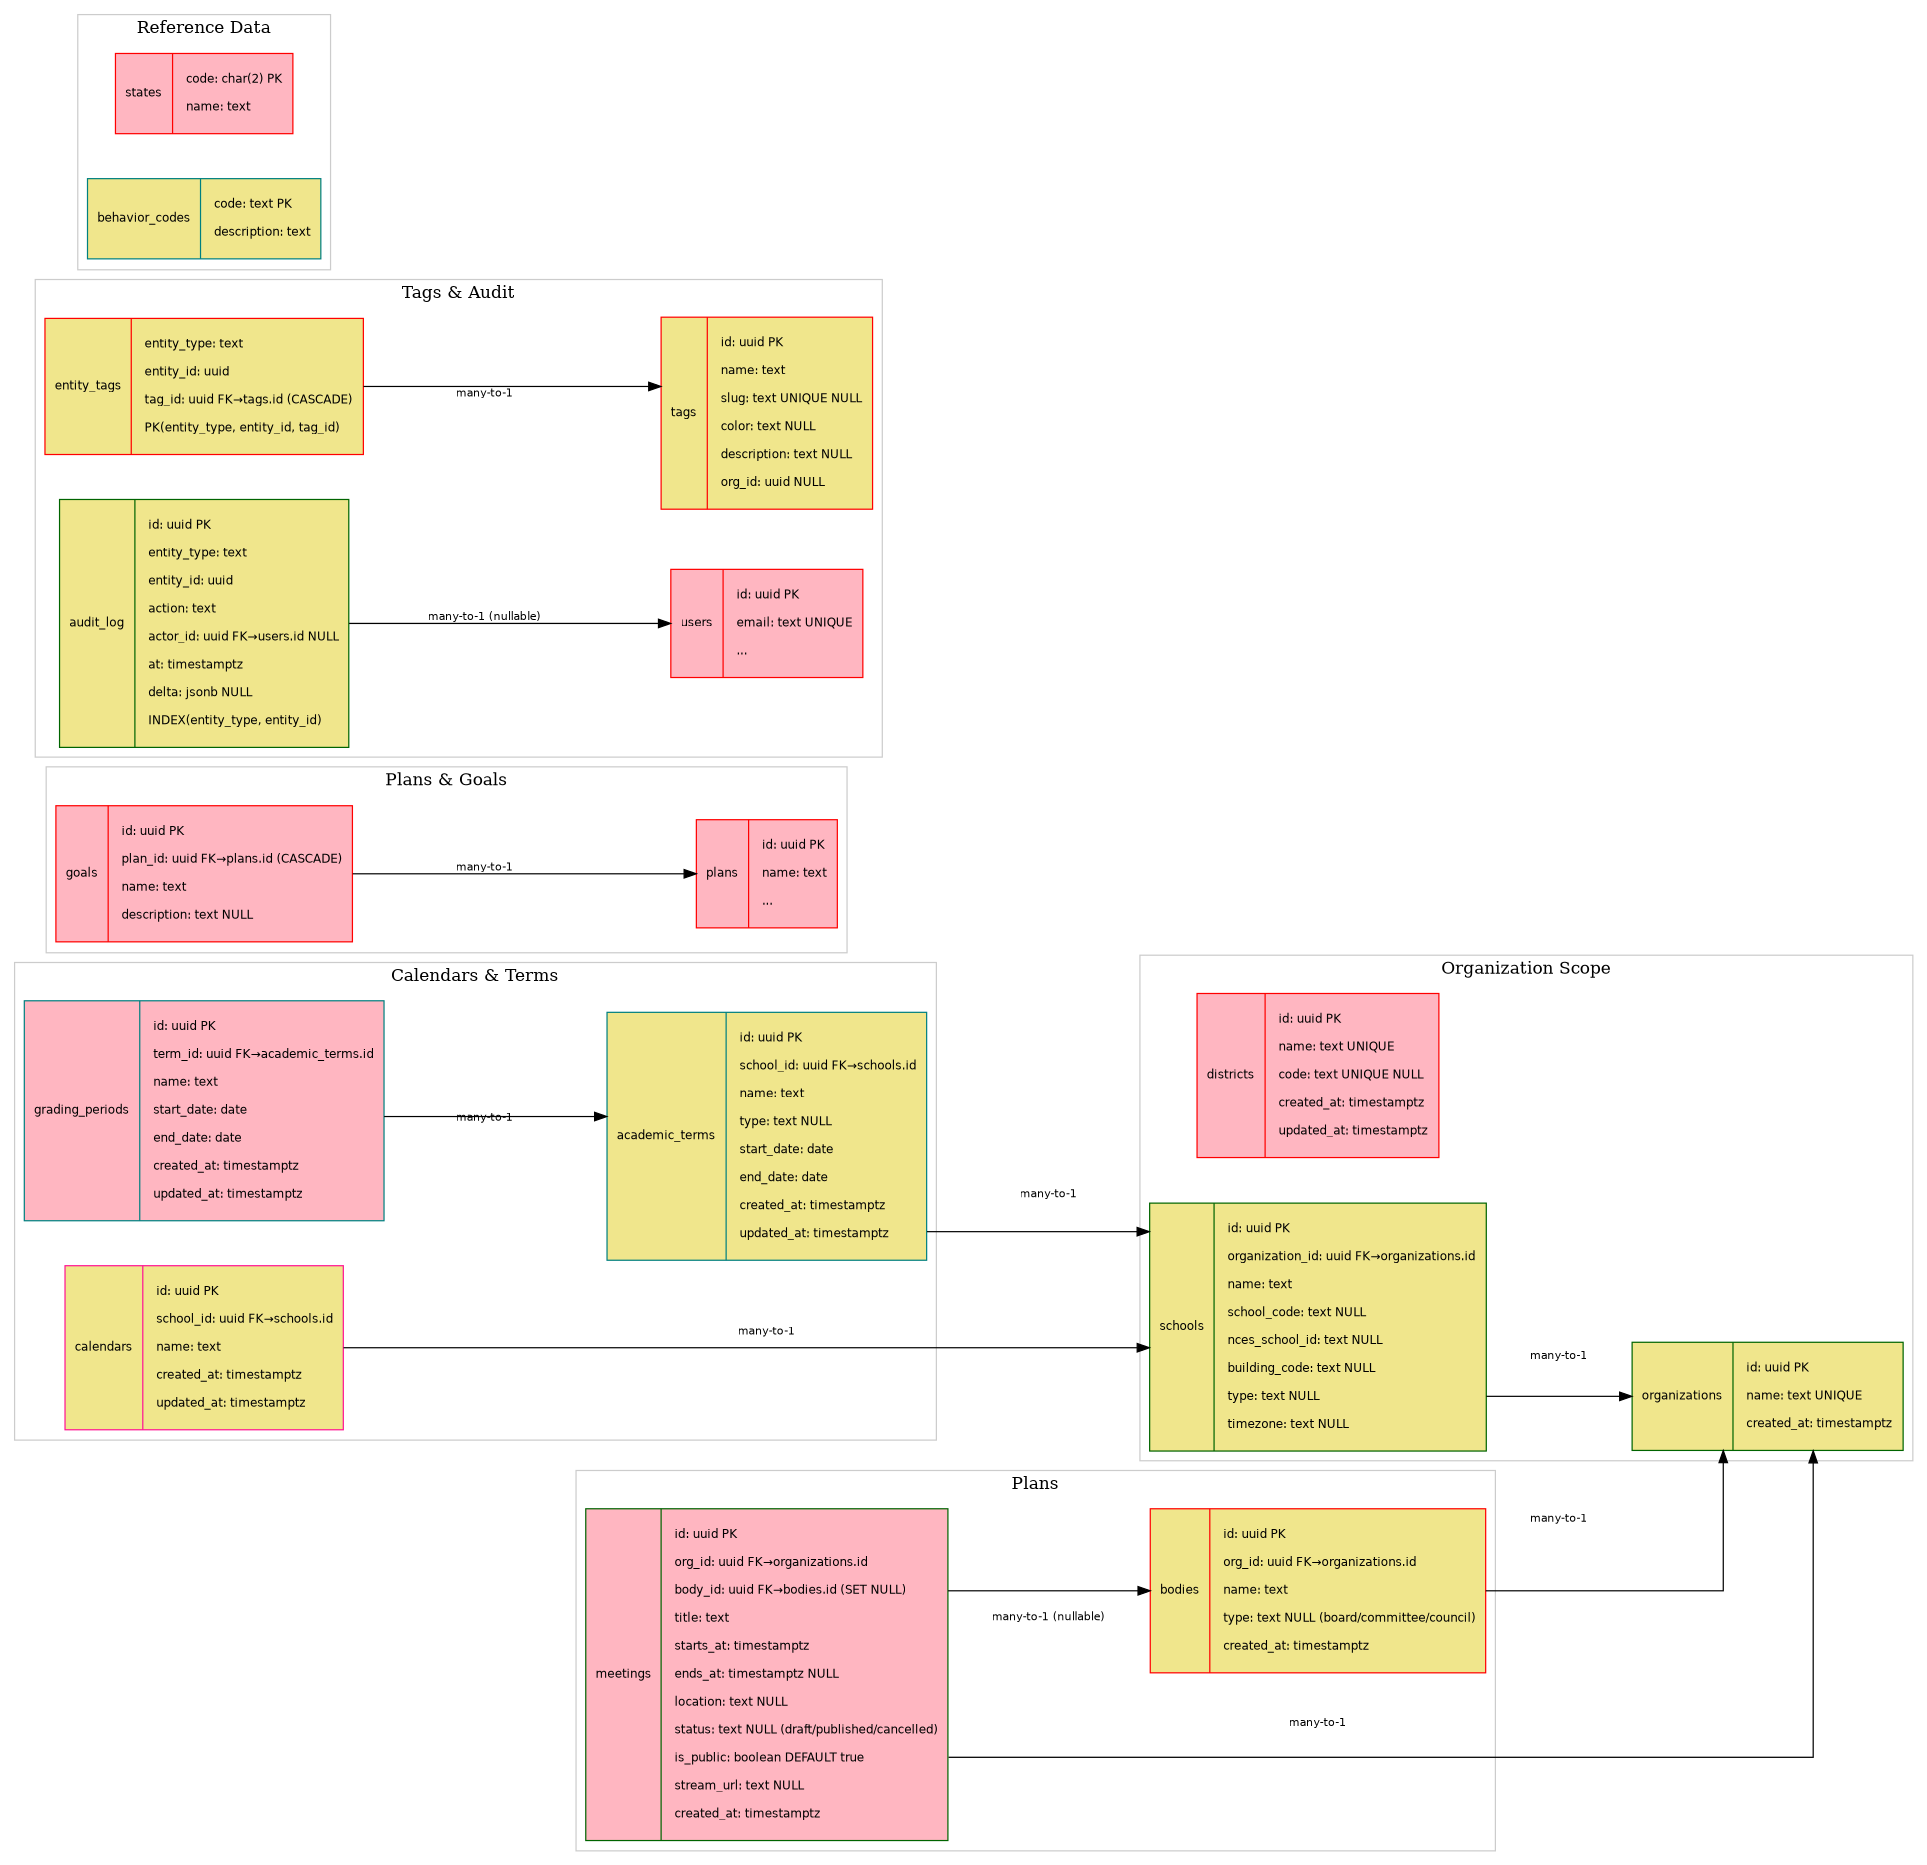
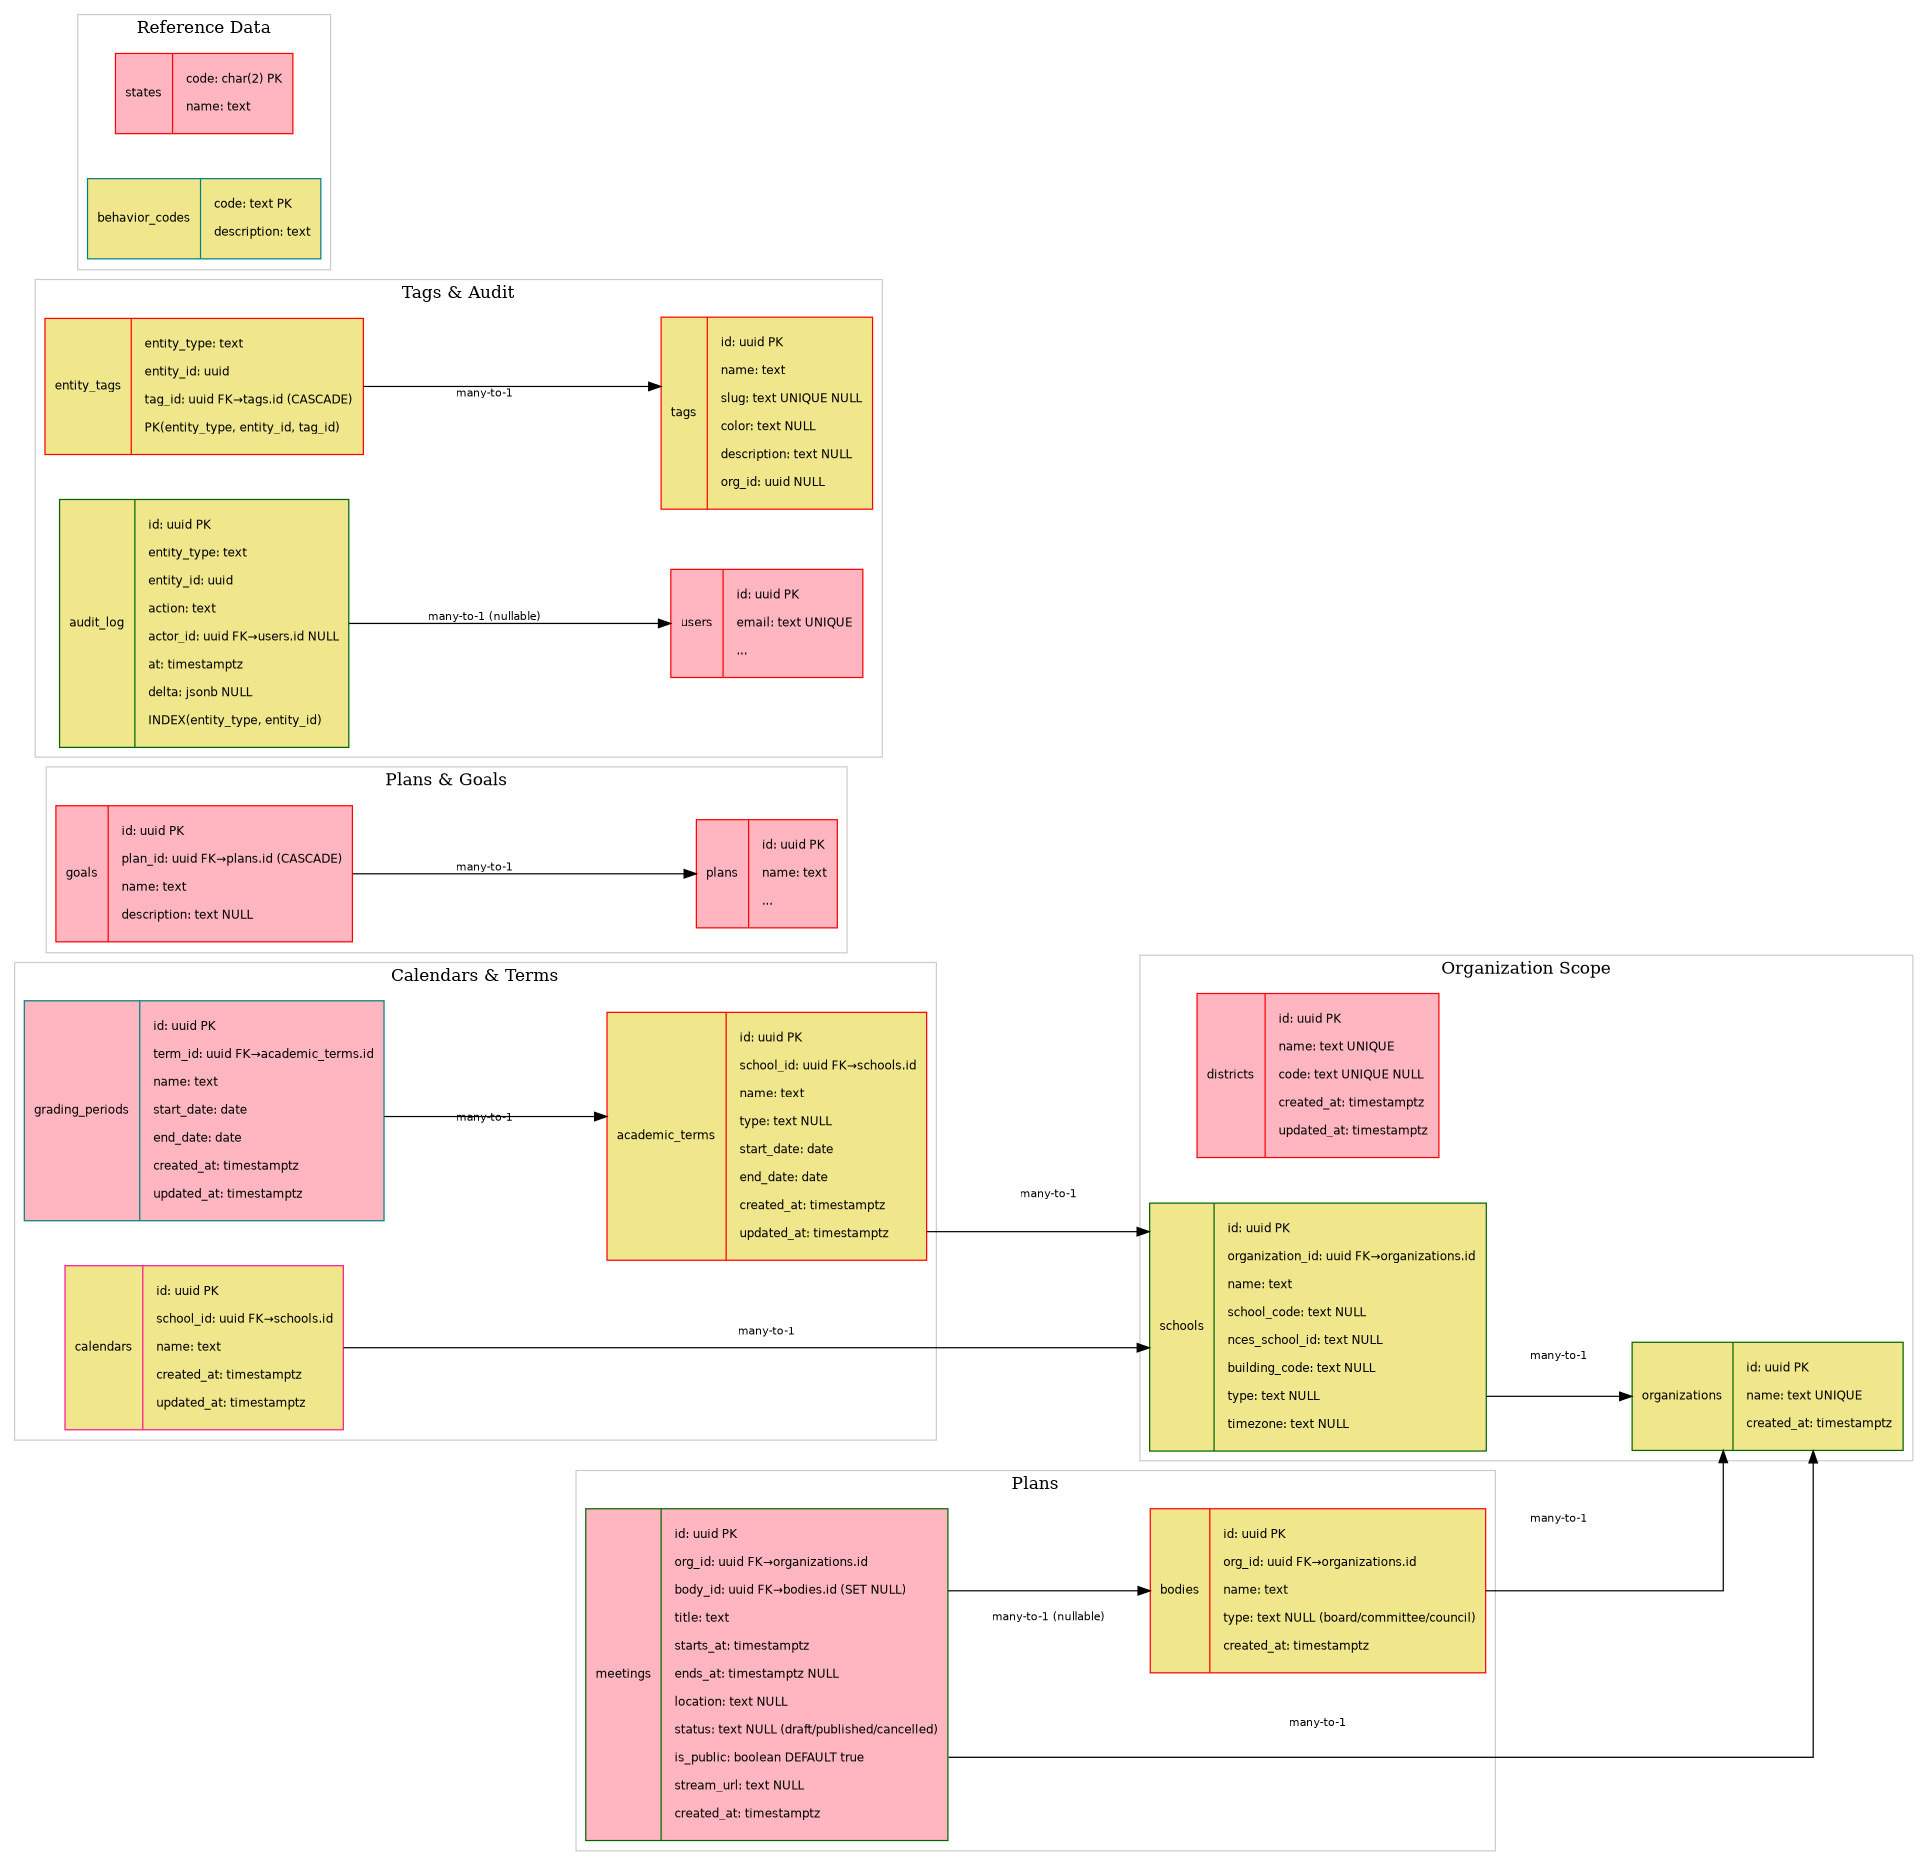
(767, 1136) -> (767, 1136)
